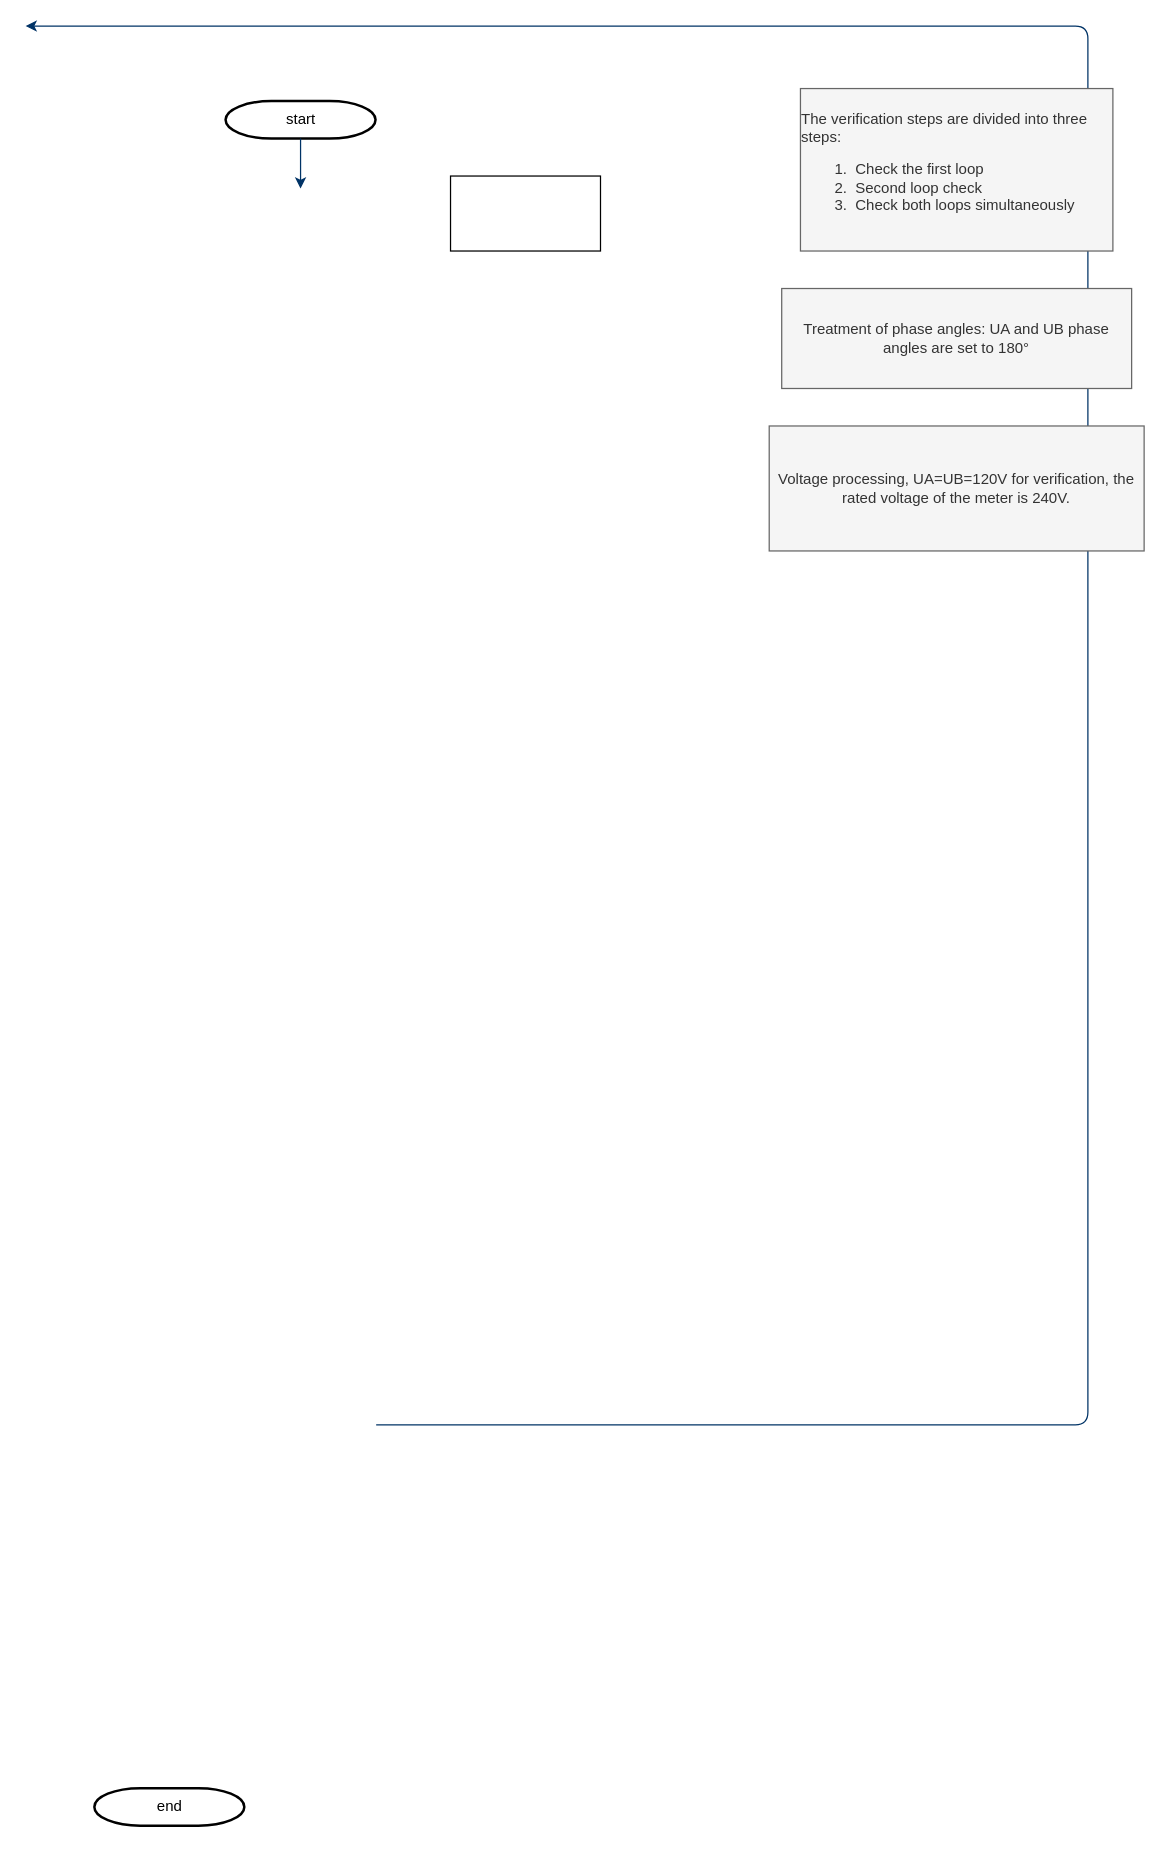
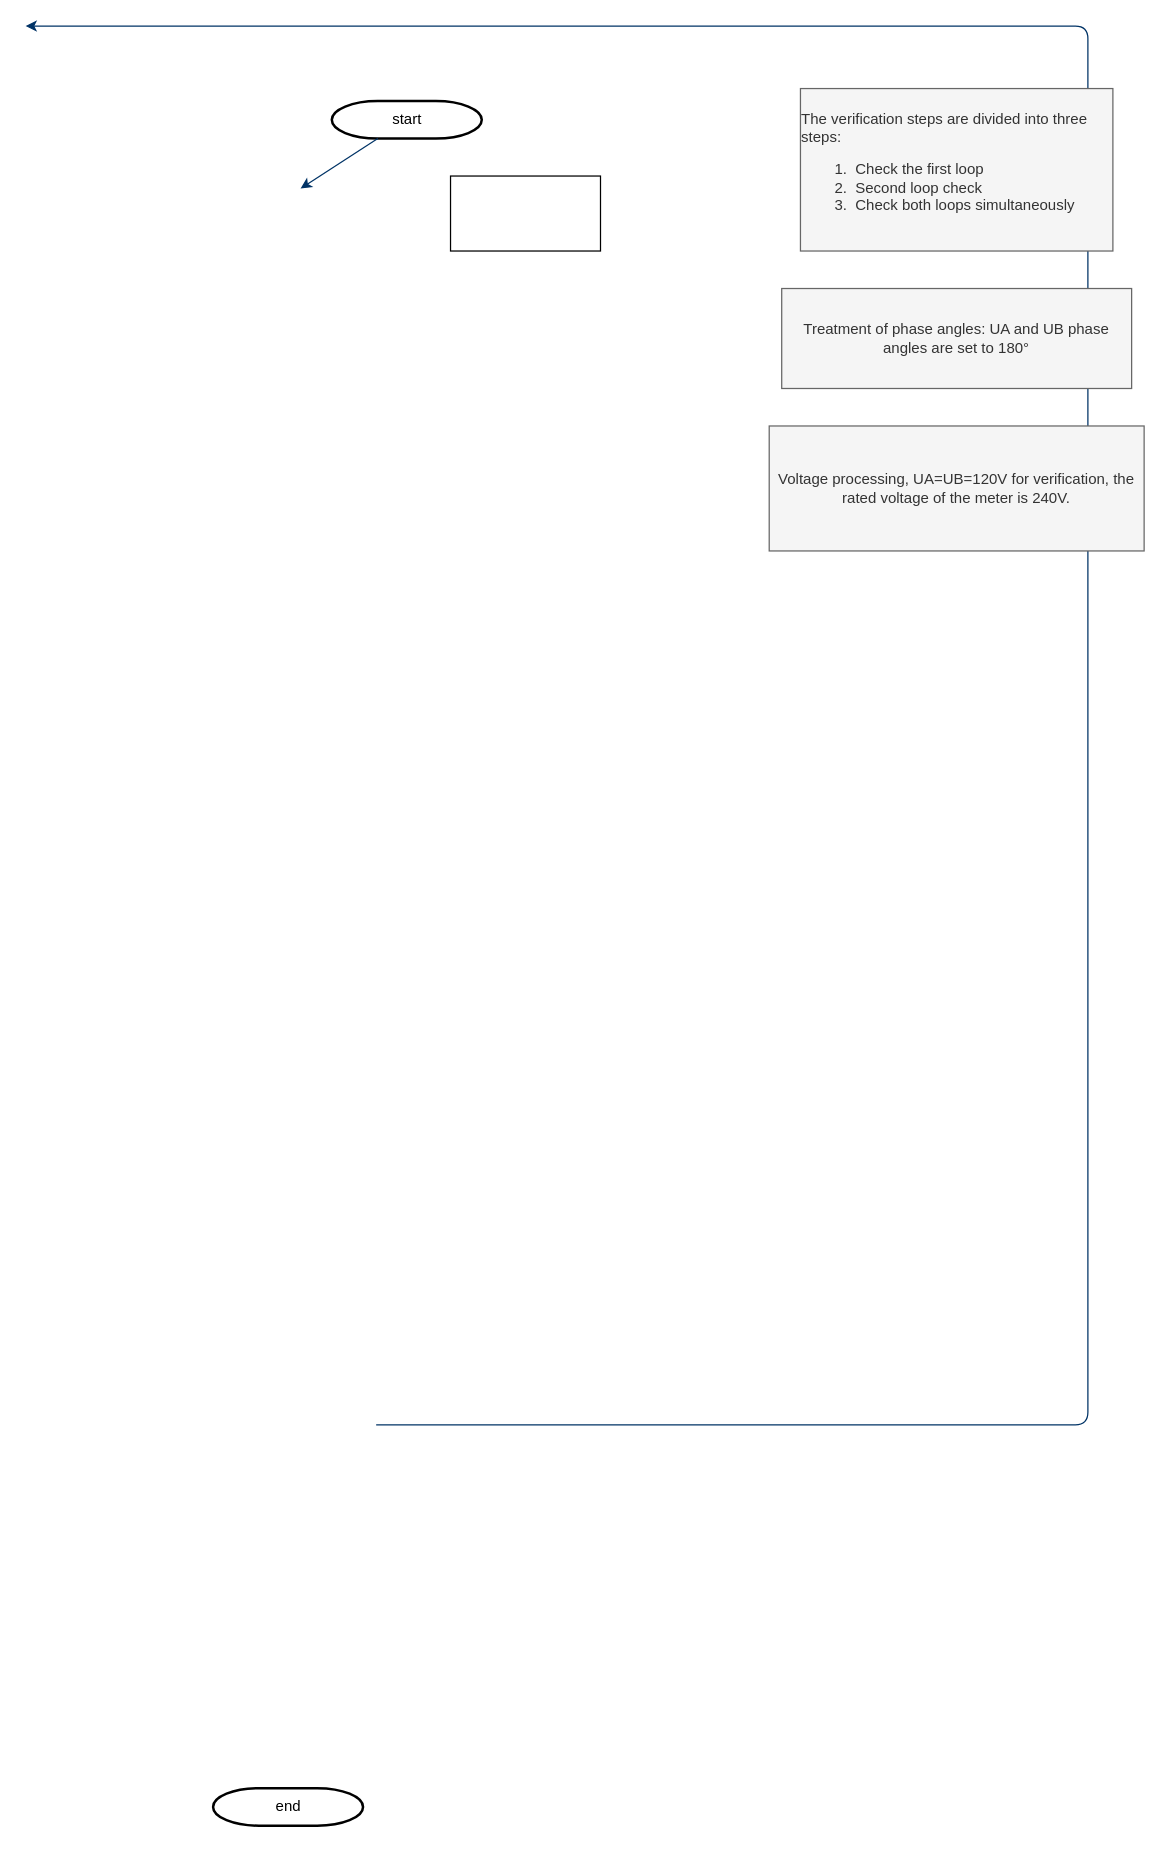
(301, 119) -> (407, 119)
(169, 1807) -> (288, 1807)
